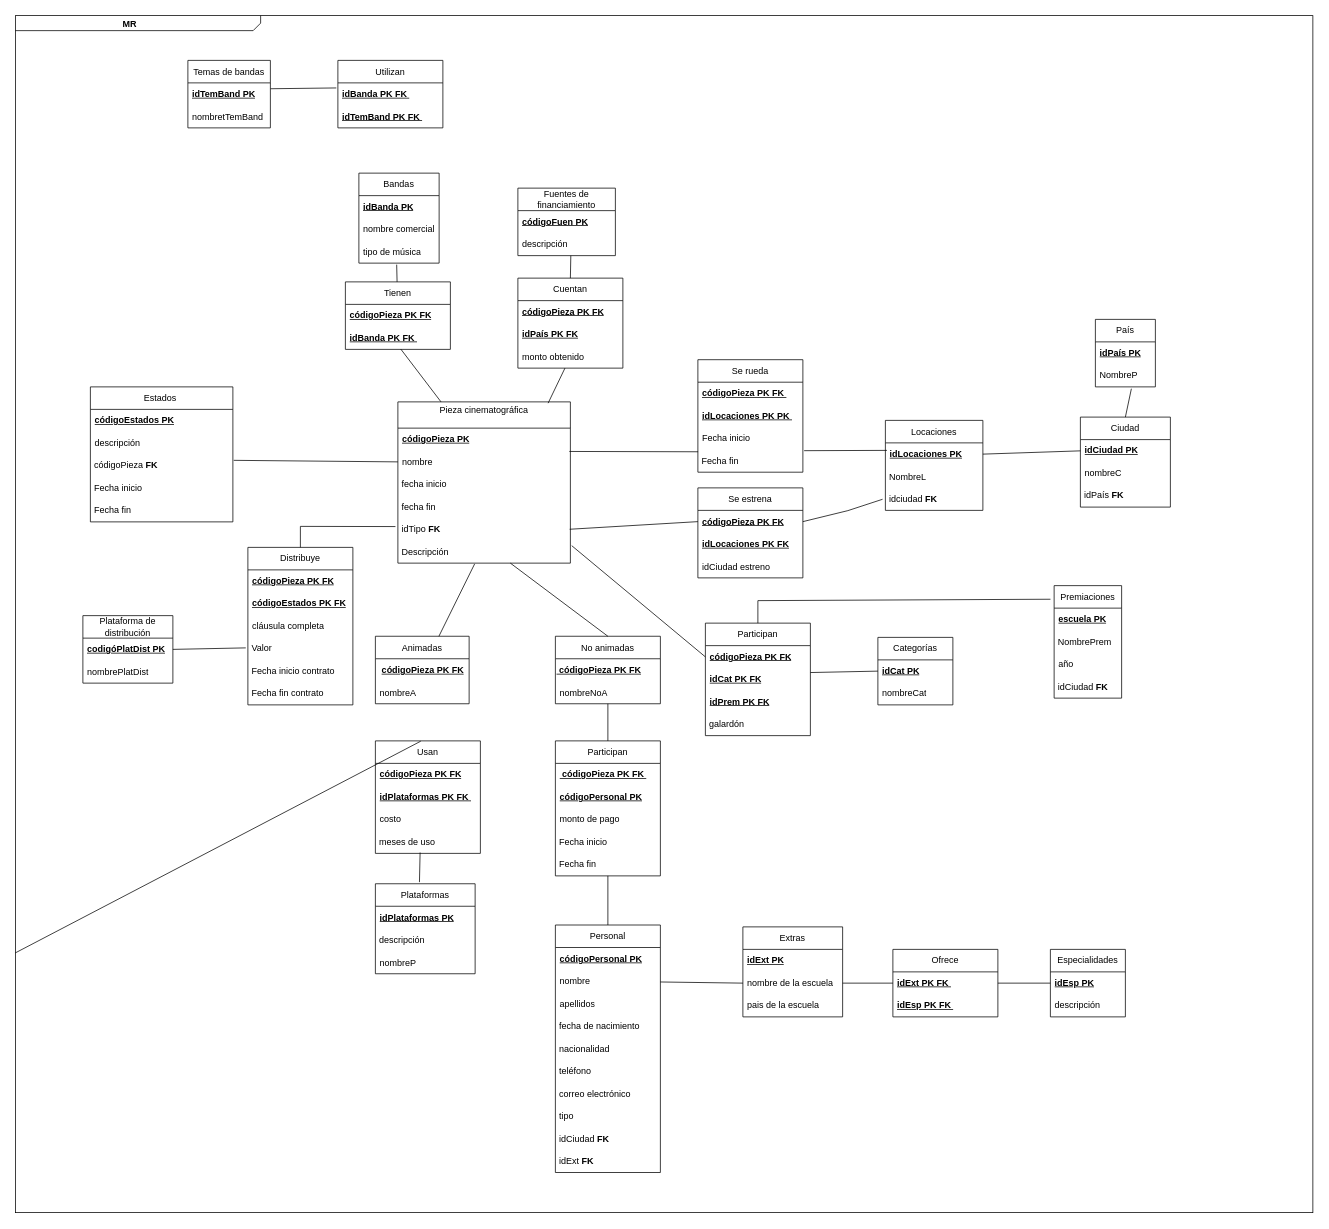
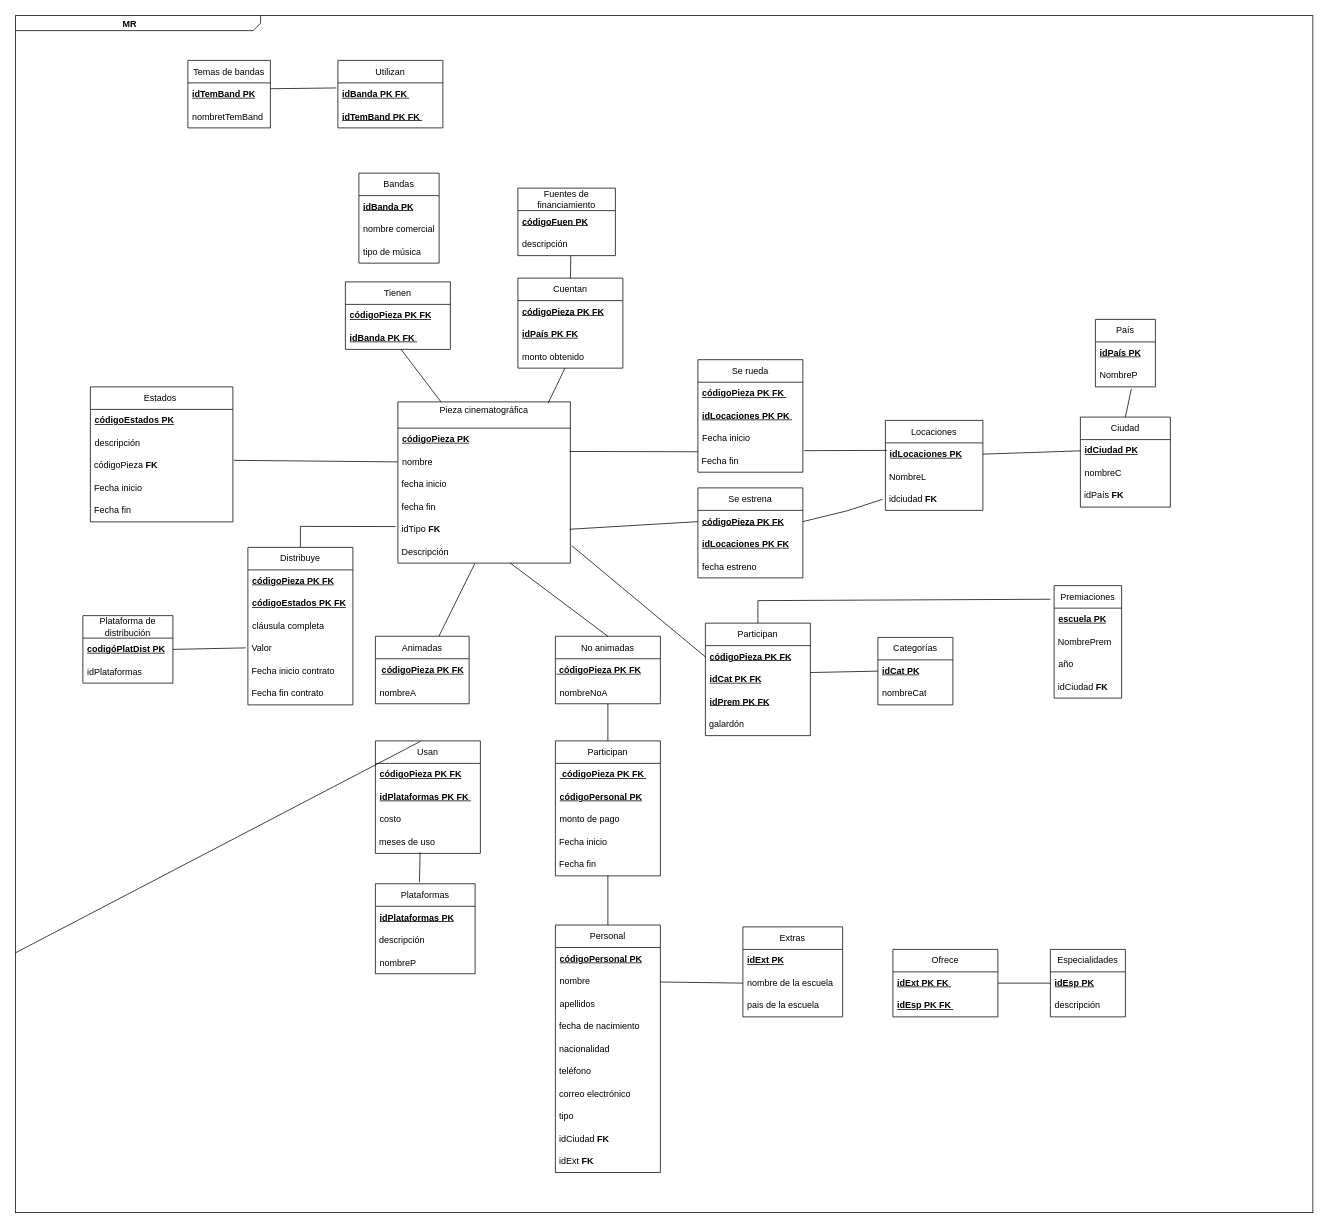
(397, 274) -> none
(739, 567) -> (734, 567)
(120, 672) -> (118, 672)
(867, 983) -> none
